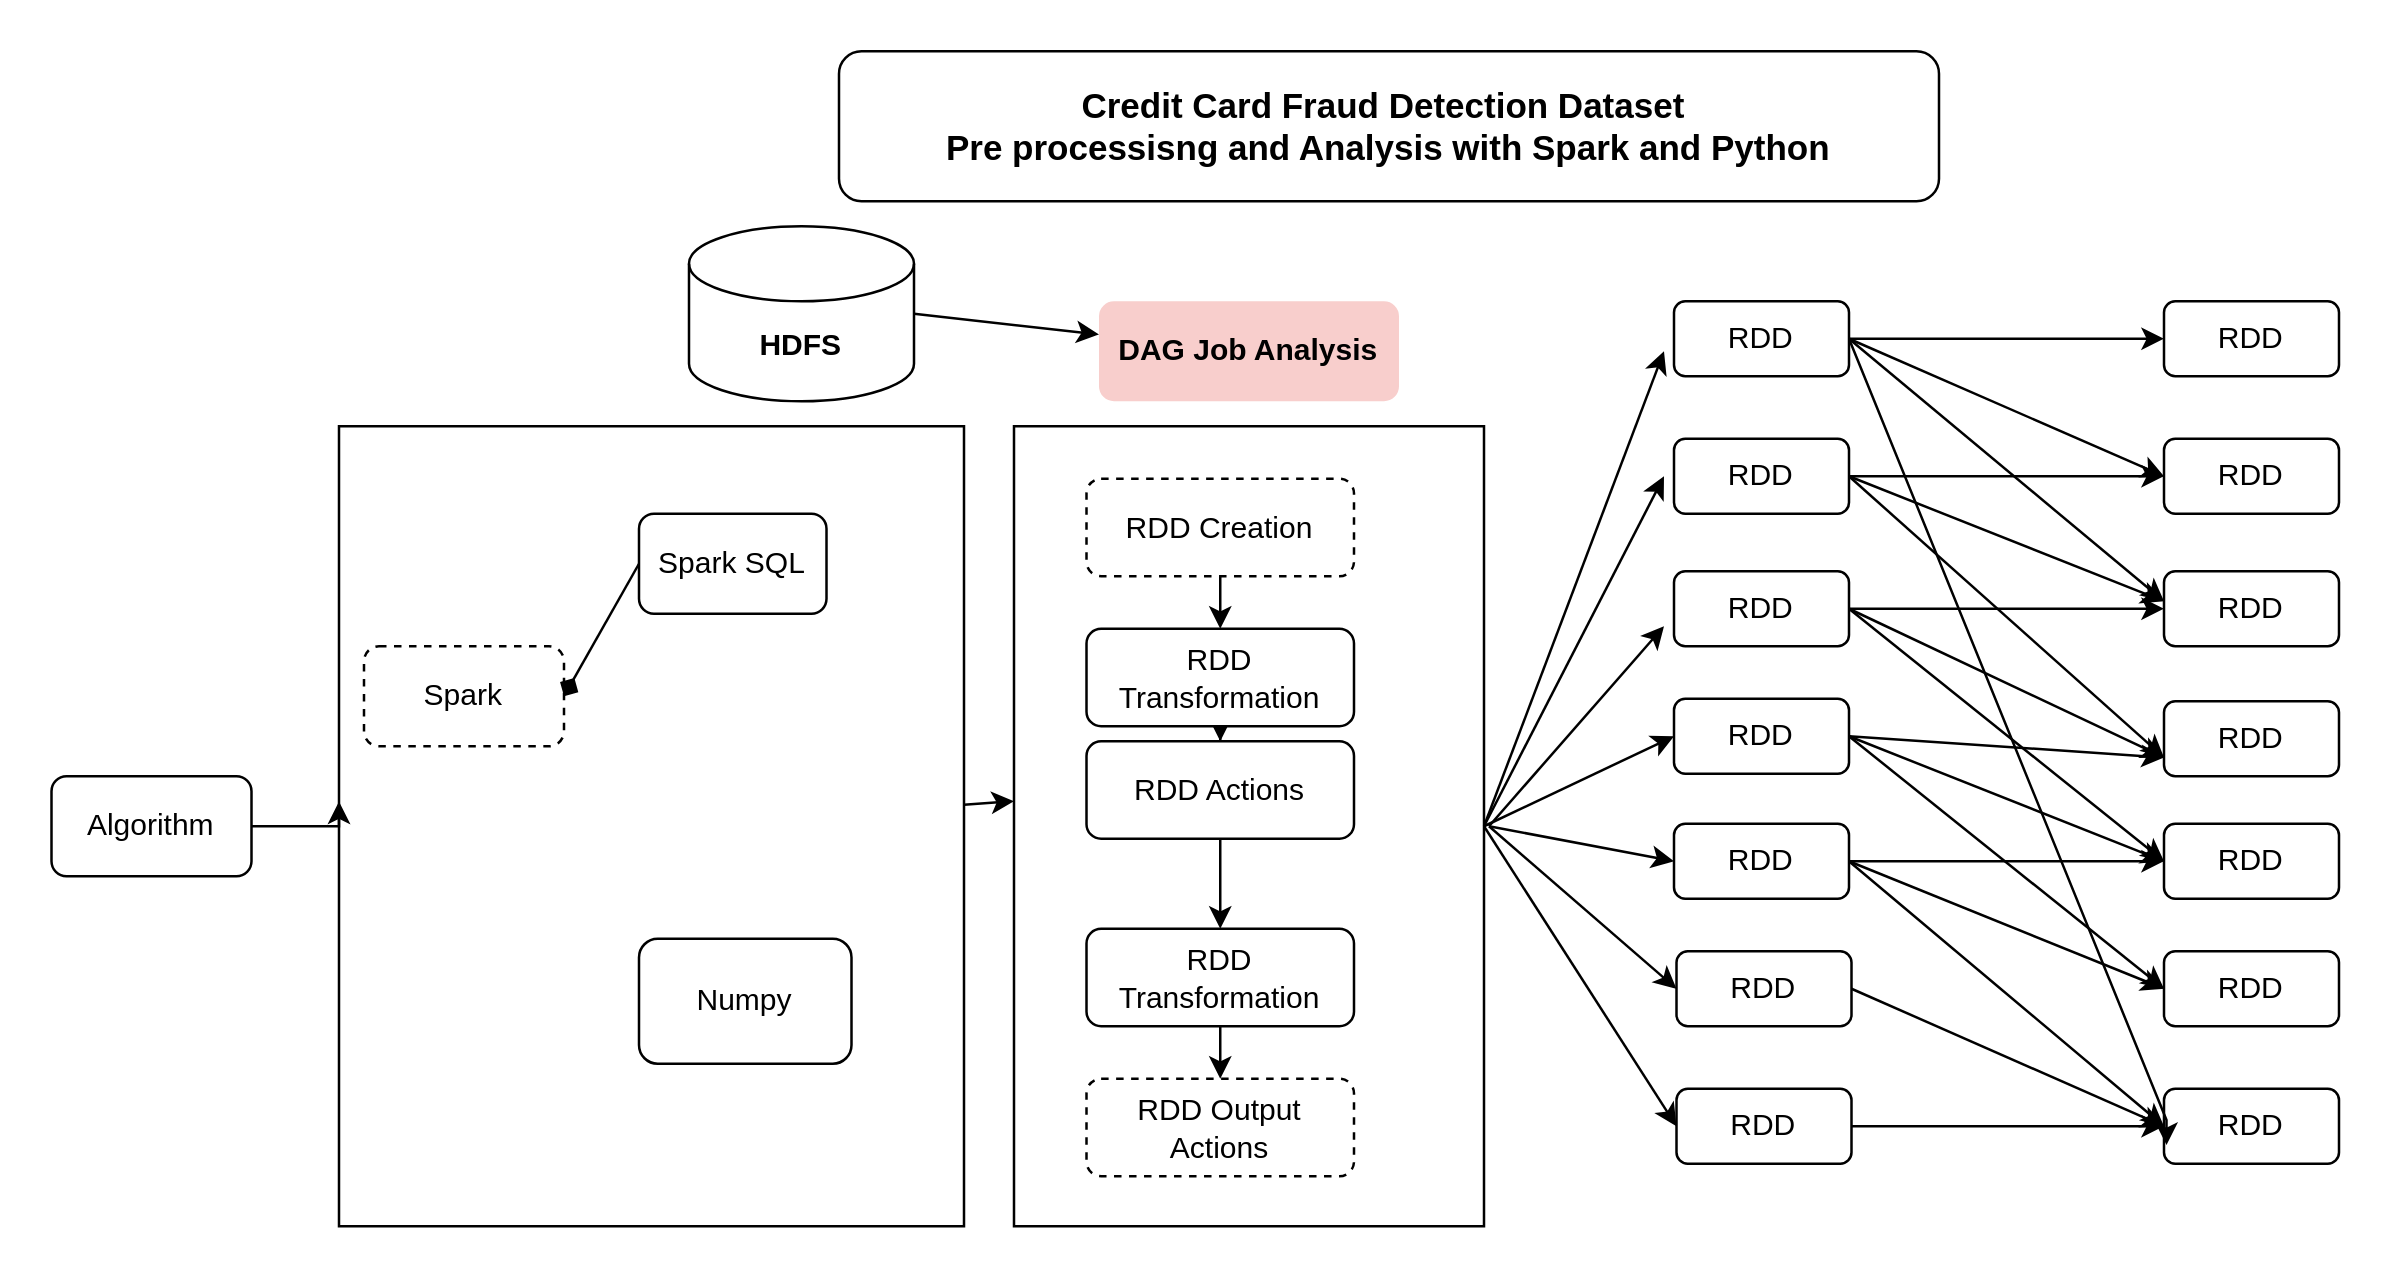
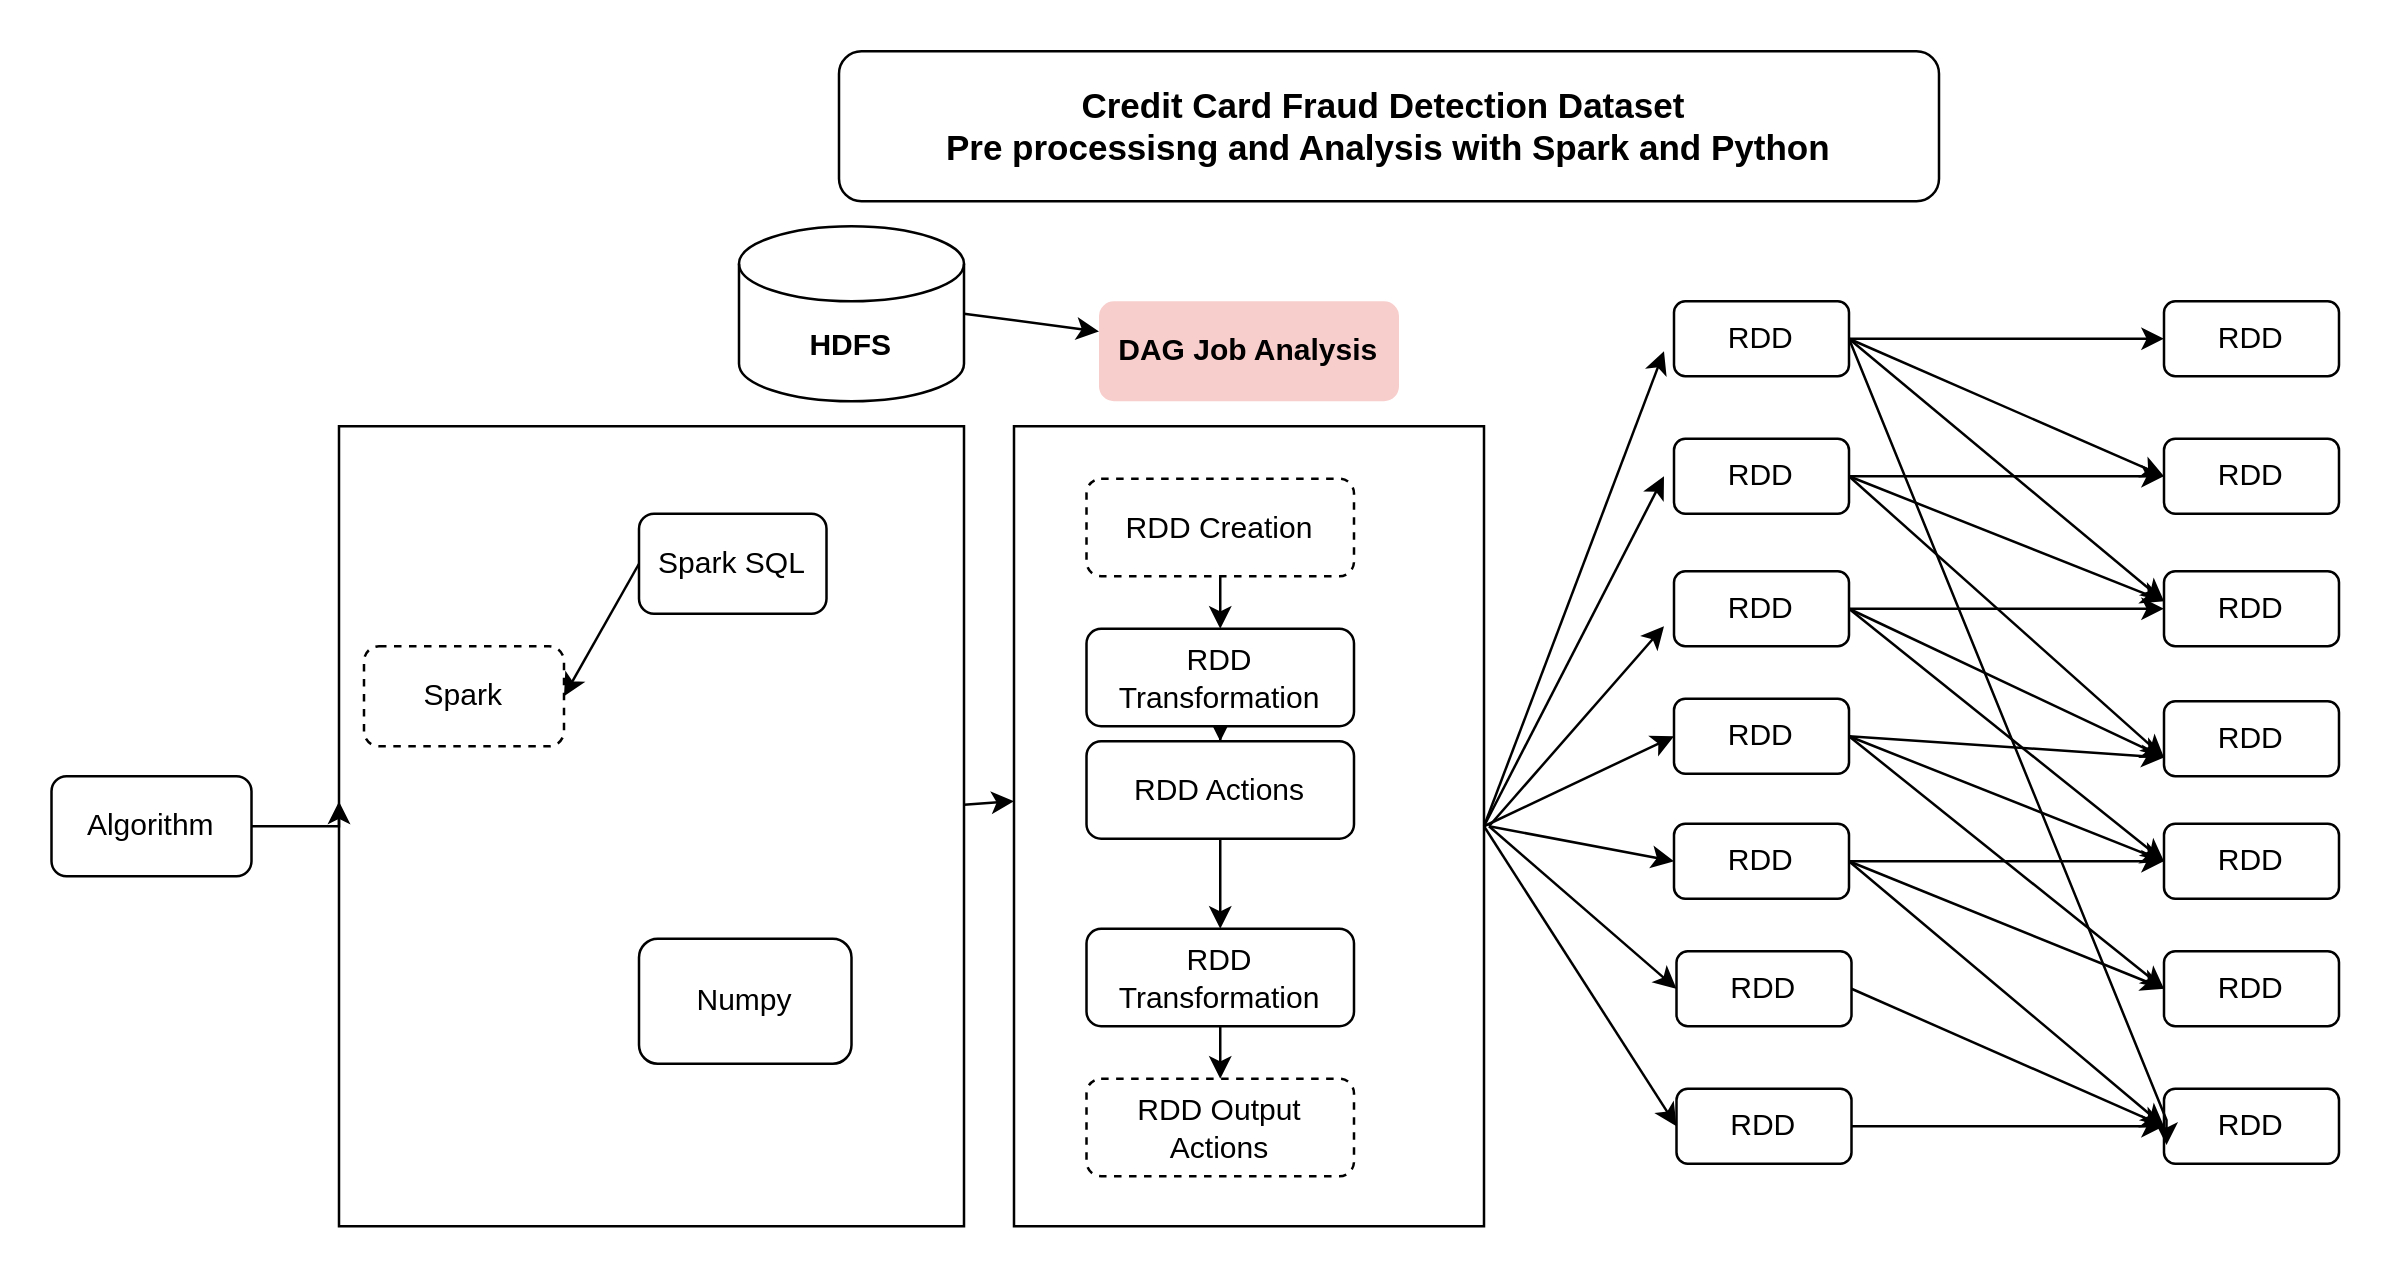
(801, 314) -> (851, 314)
(574, 679) -> (573, 680)
